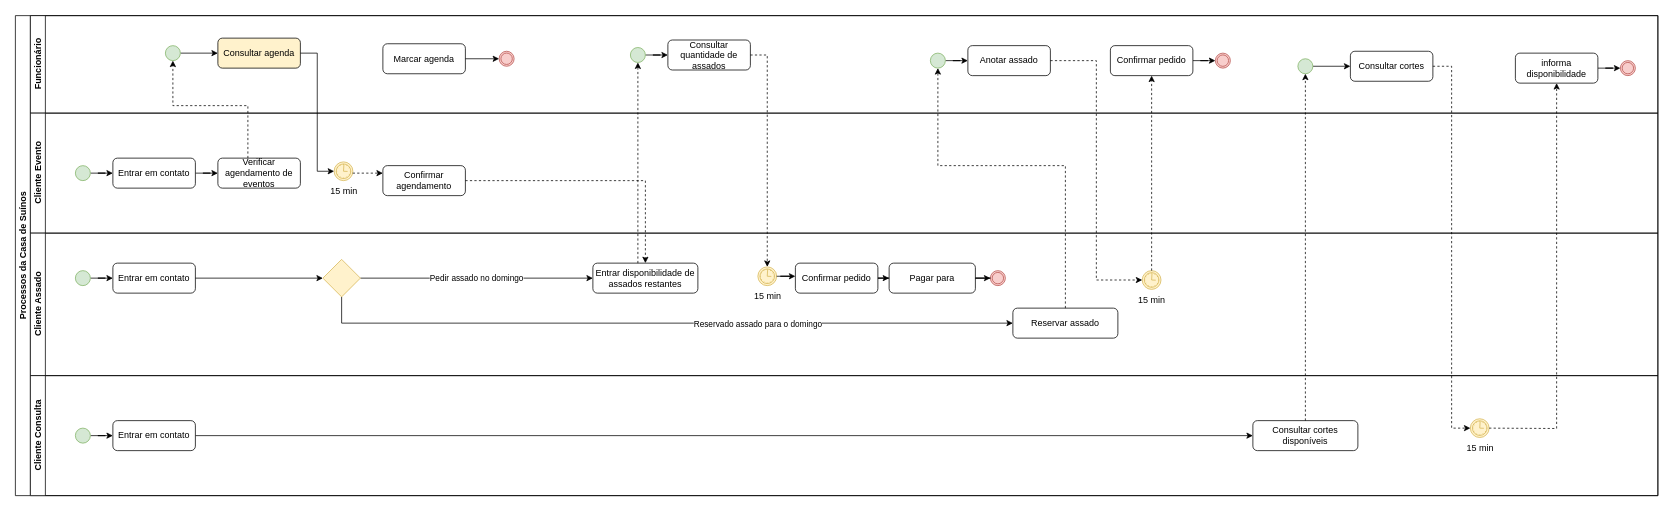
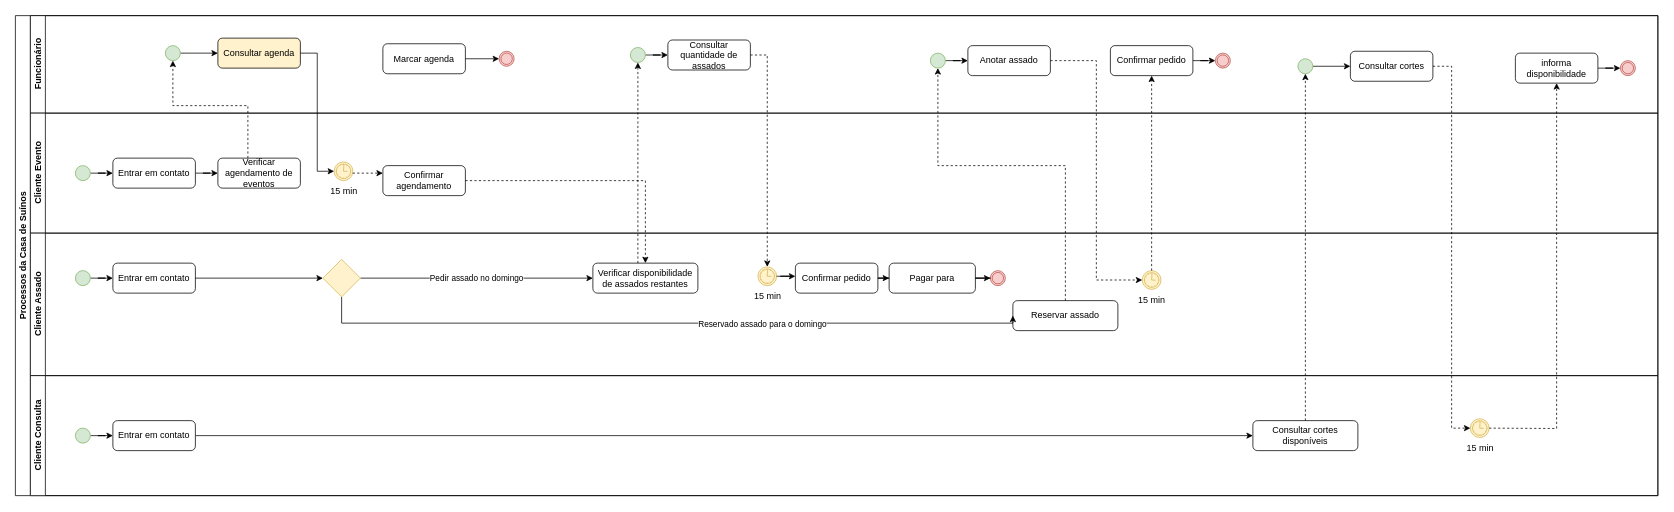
(645, 278) -> (645, 278)
(1065, 323) -> (1065, 315)
